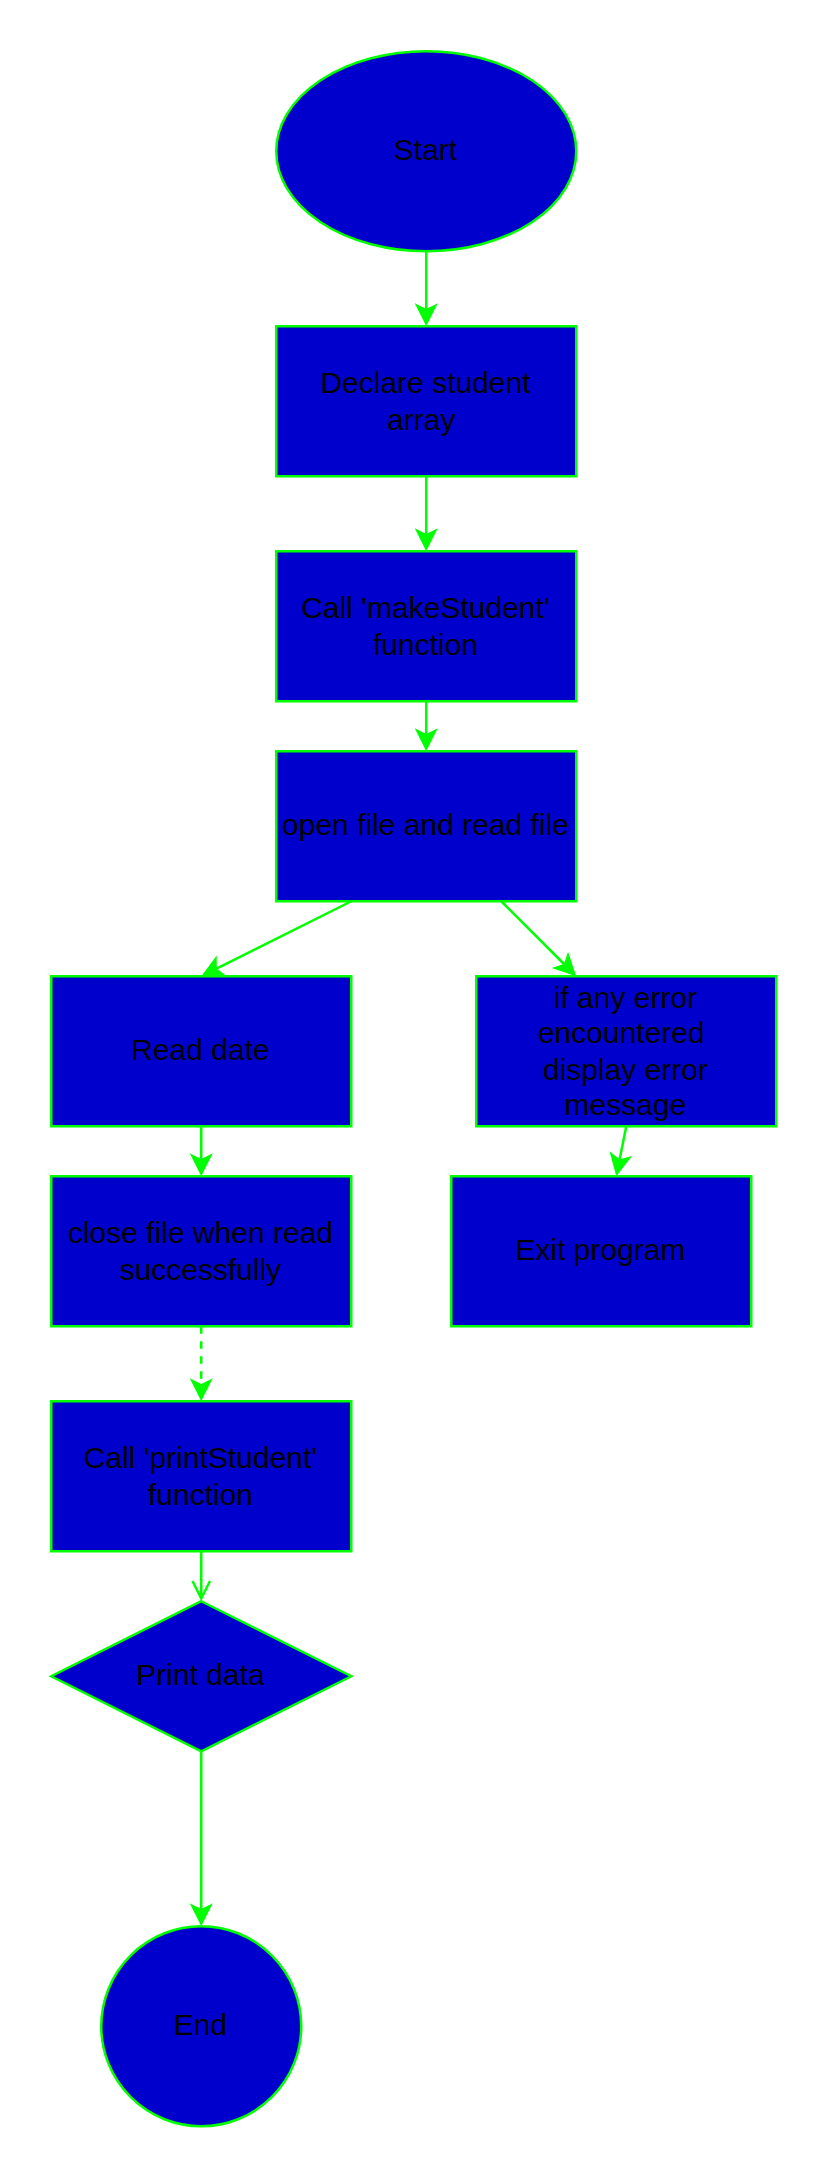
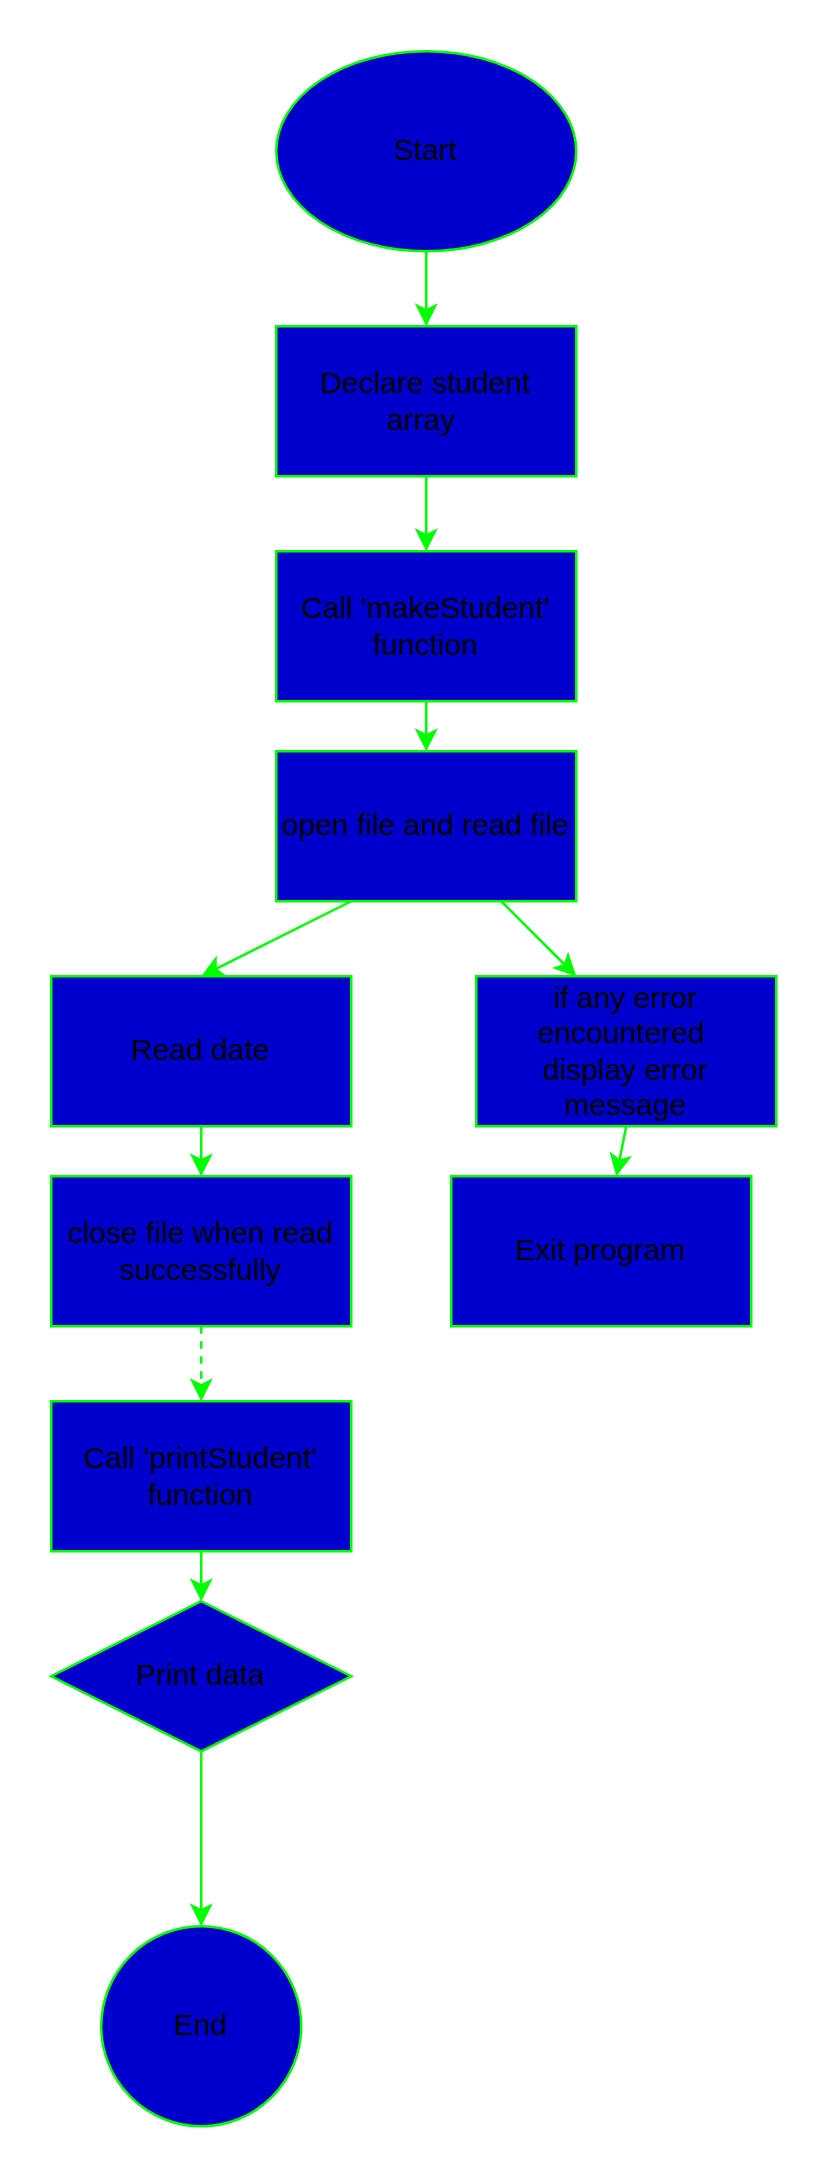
(201, 1587) -> (201, 1583)
